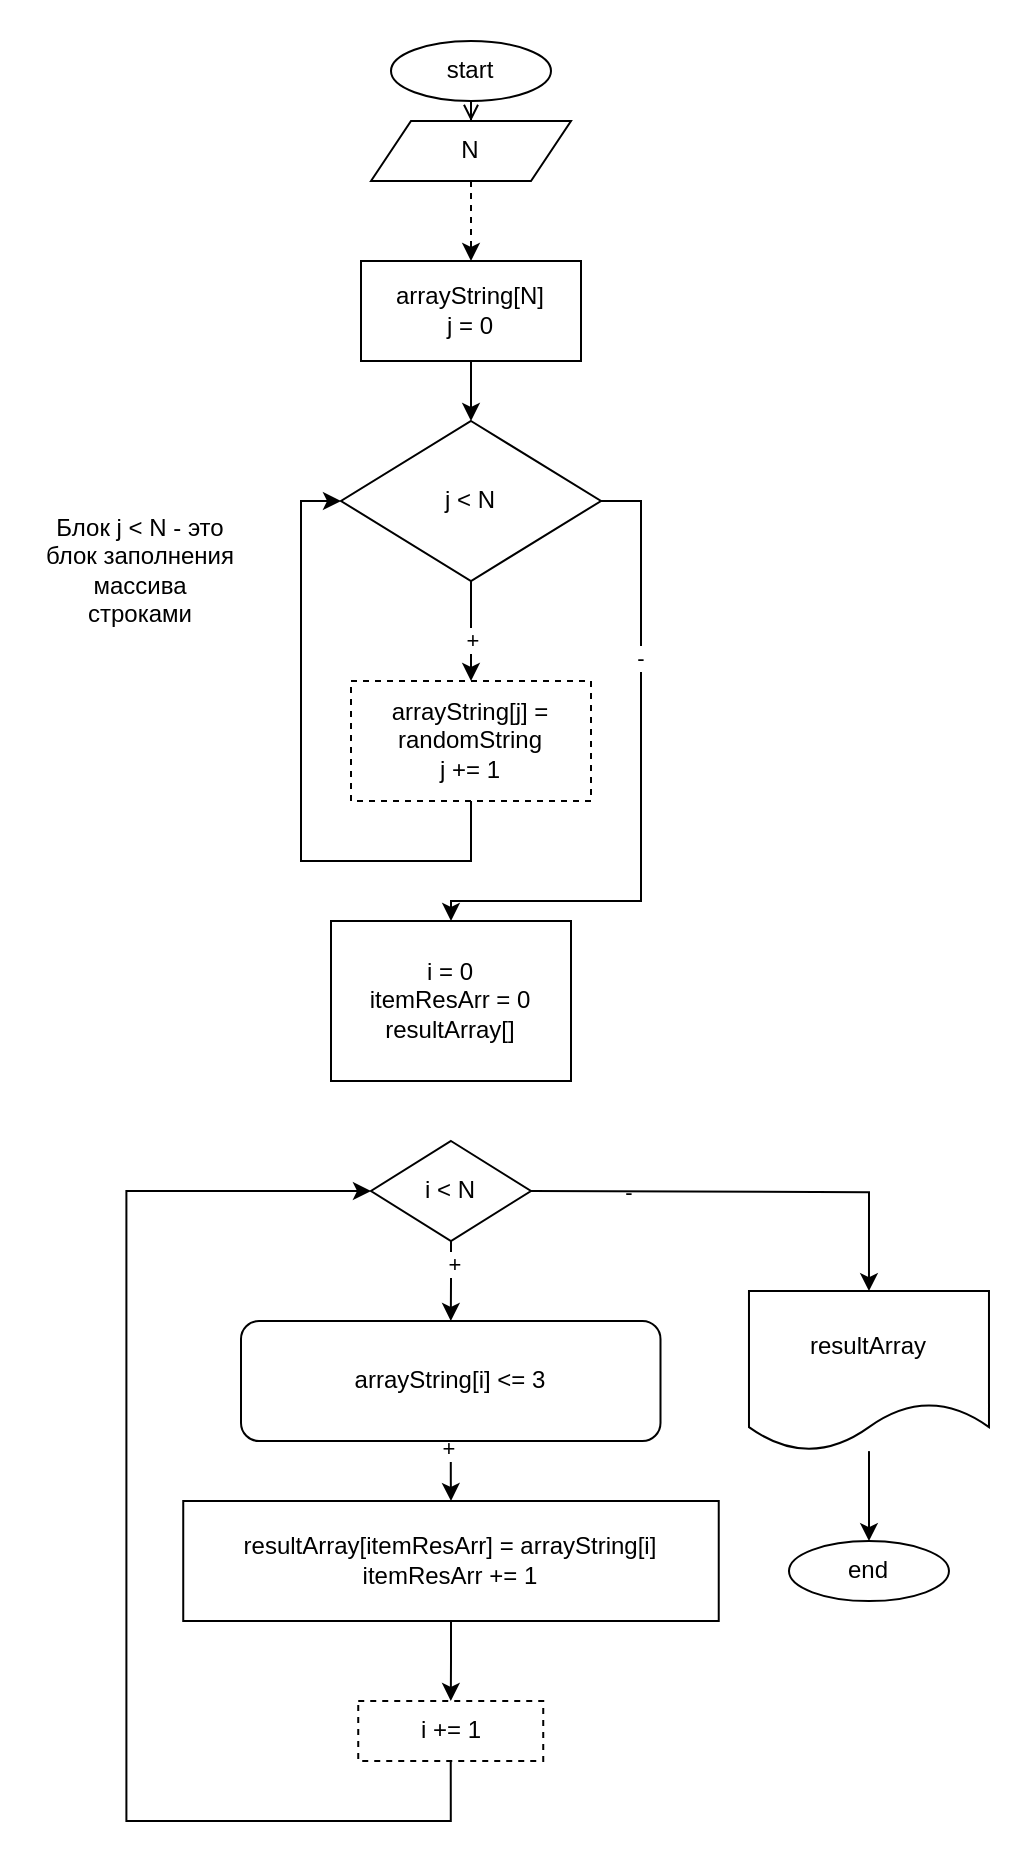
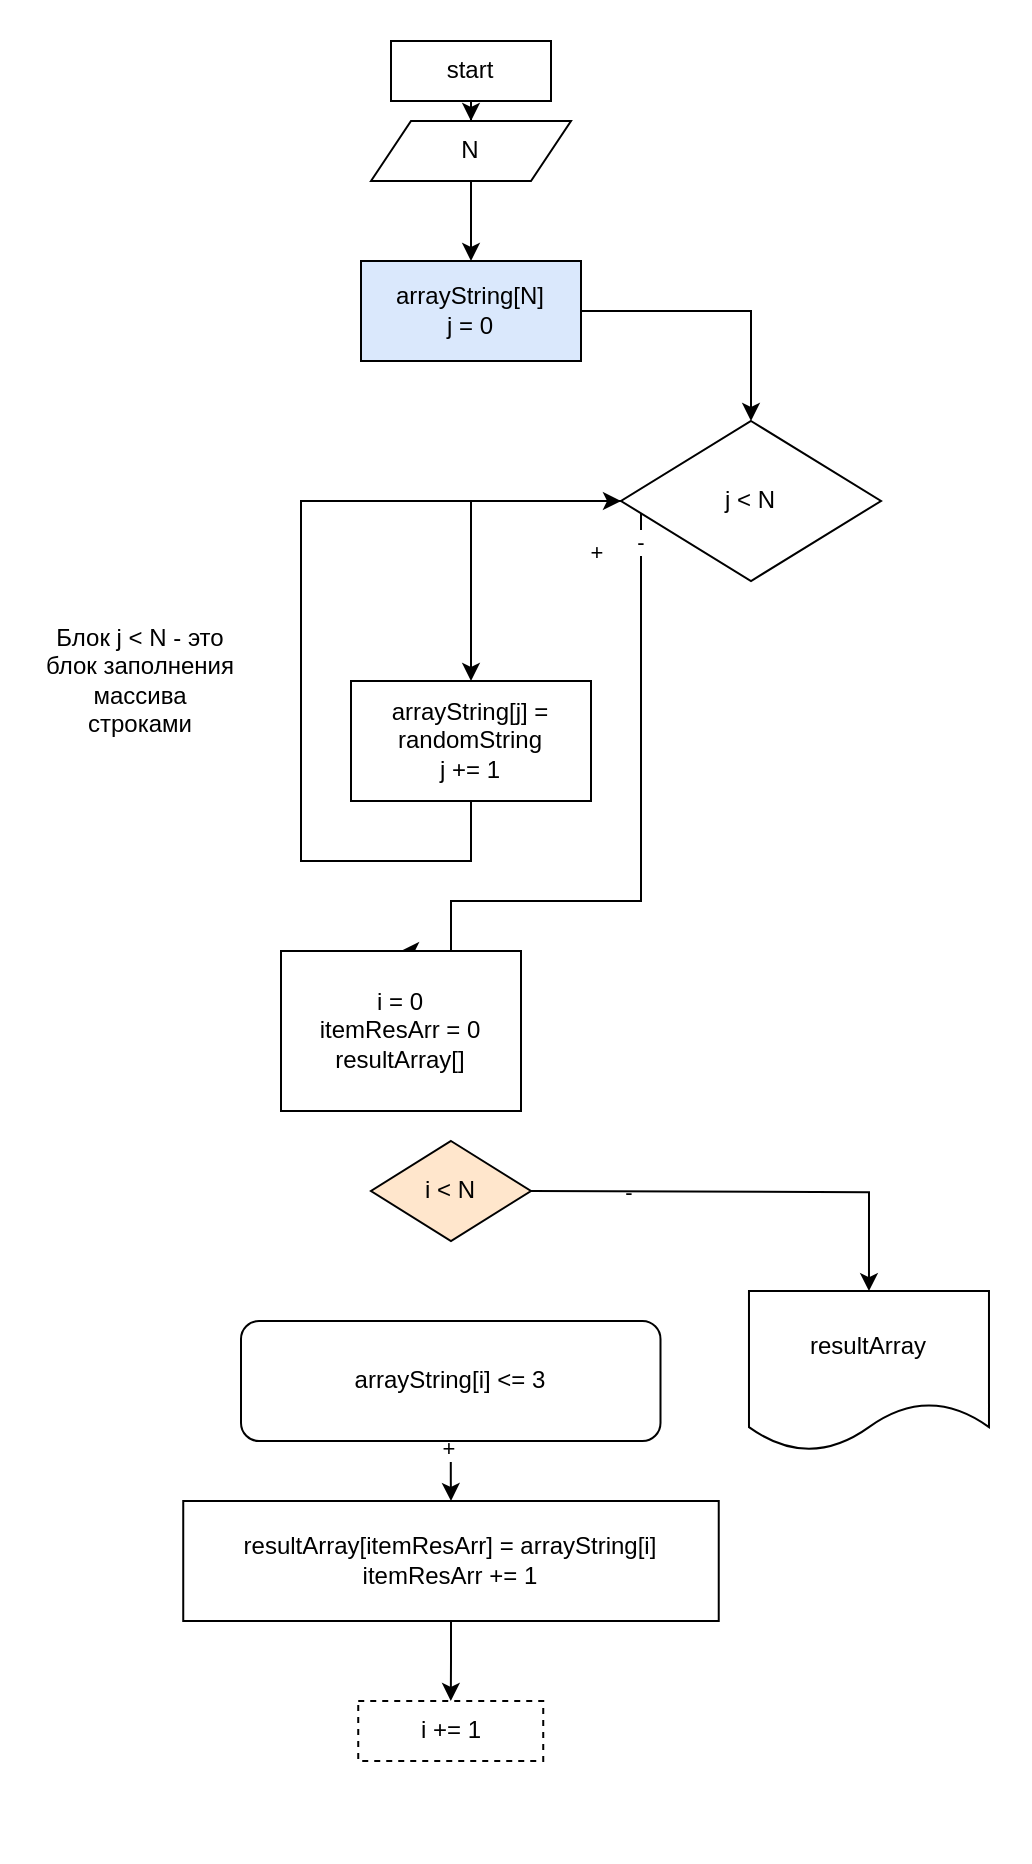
(471, 71) -> (471, 71)
(471, 109) -> (471, 106)
(471, 213) -> (471, 213)
(471, 311) -> (471, 311)
(471, 501) -> (751, 501)
(141, 571) -> (141, 681)
(471, 741) -> (471, 741)
(451, 1001) -> (401, 1031)
(451, 1191) -> (451, 1191)
(451, 1292) -> none
(869, 1489) -> none
(869, 1571) -> none
(126, 1583) -> none
